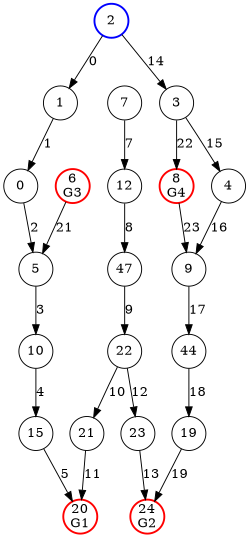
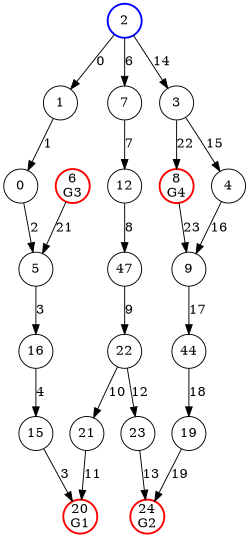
none -> (125, 57)
(36, 351) -> (36, 351)
(65, 475) -> (65, 475)
